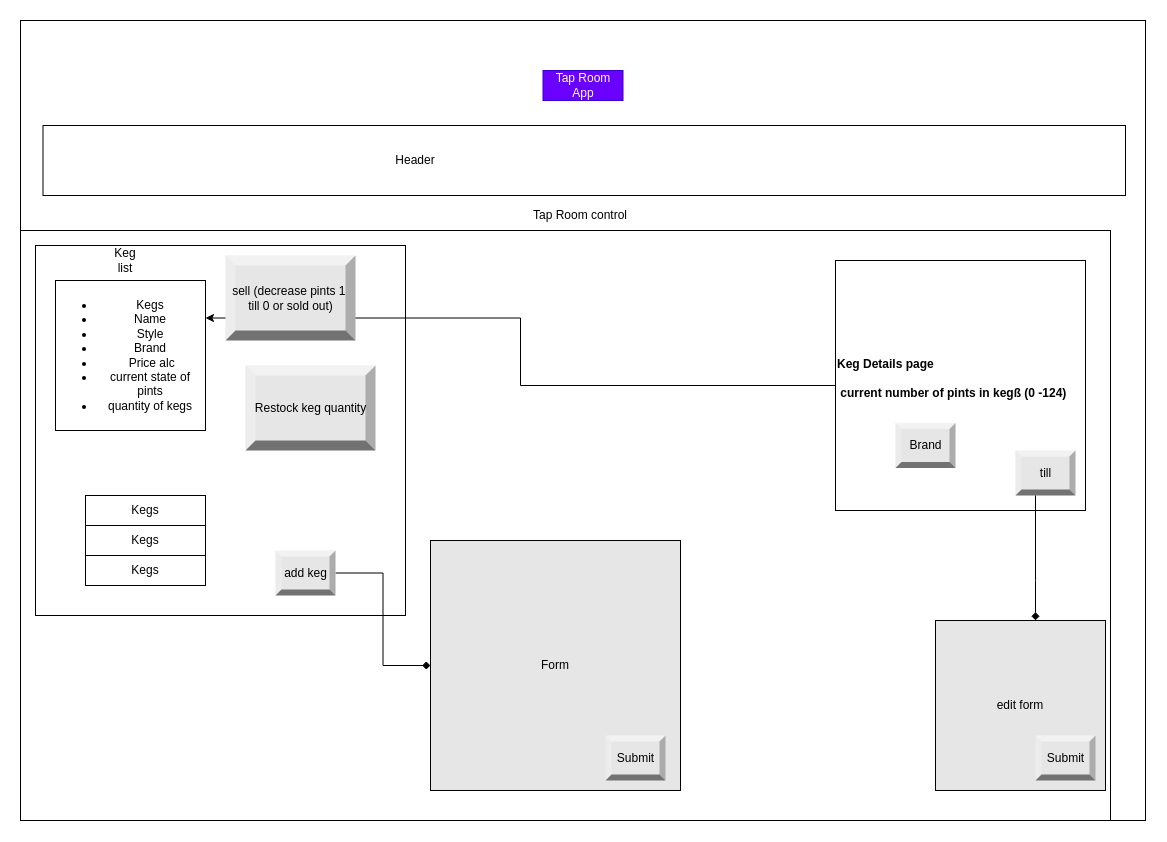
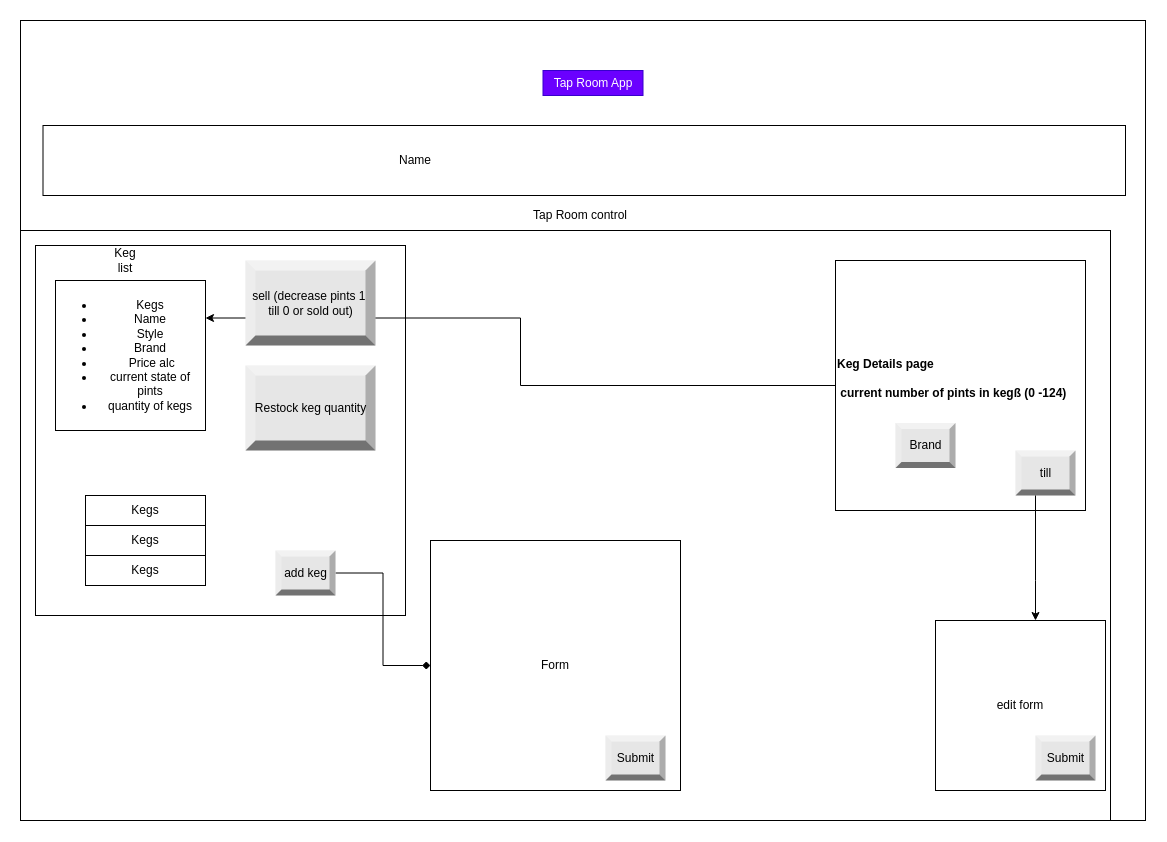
(583, 86) -> (593, 83)
(416, 161) -> (416, 161)
(291, 298) -> (311, 303)
(1036, 611) -> (1036, 612)
(556, 666) -> (556, 666)
(1021, 706) -> (1021, 706)
